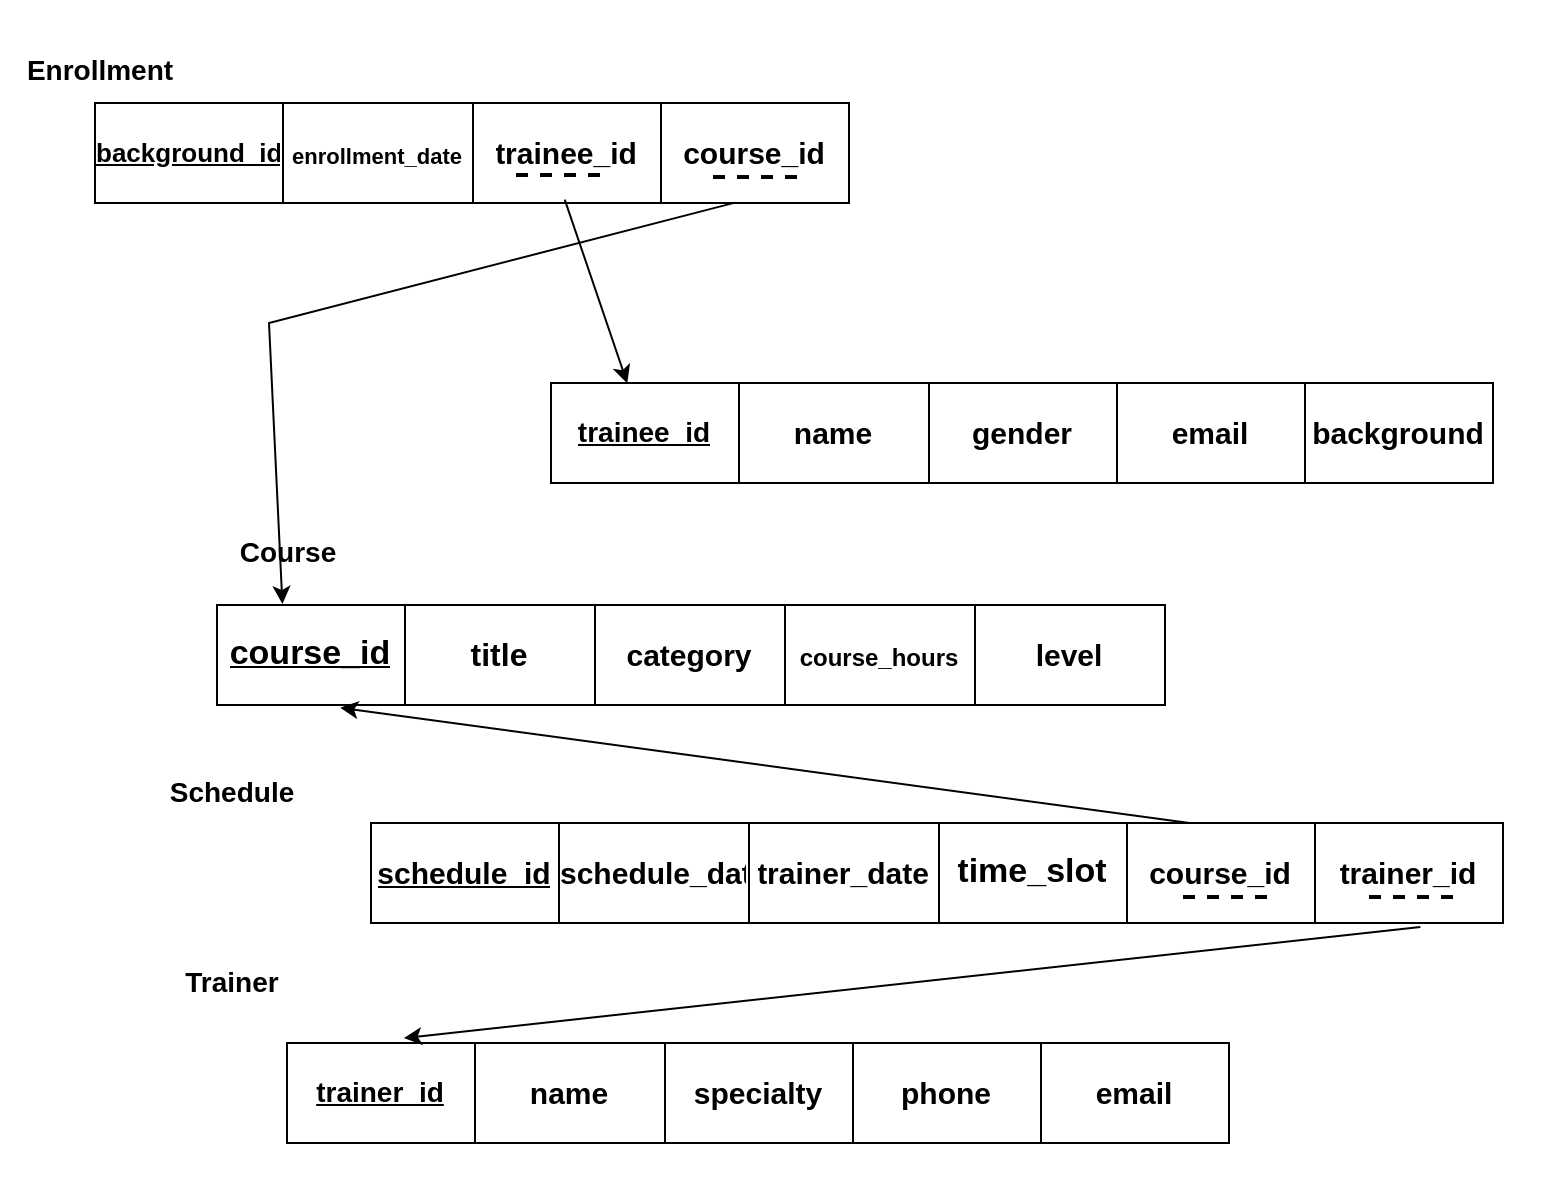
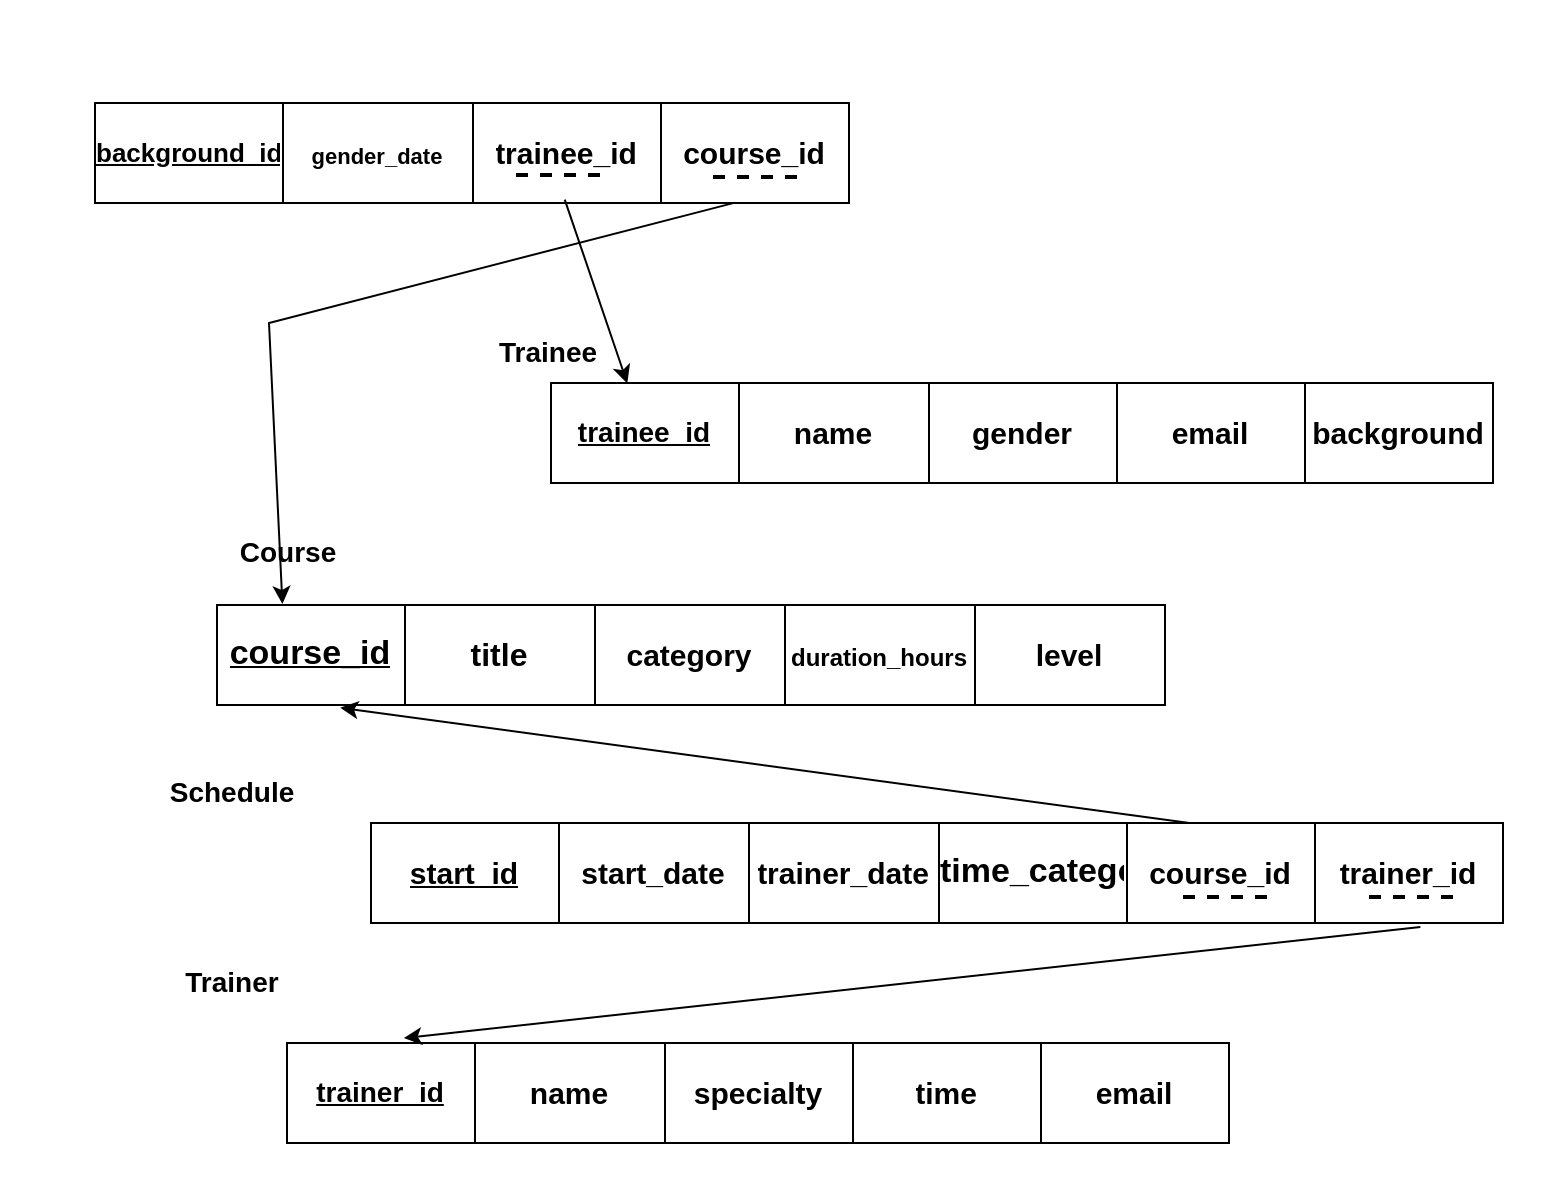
(101, 71) -> none
(378, 153) -> (378, 153)
none -> (549, 353)
(880, 655) -> (880, 655)
(465, 873) -> (465, 873)
(654, 873) -> (654, 873)
(1033, 873) -> (1033, 873)
(947, 1093) -> (947, 1093)
